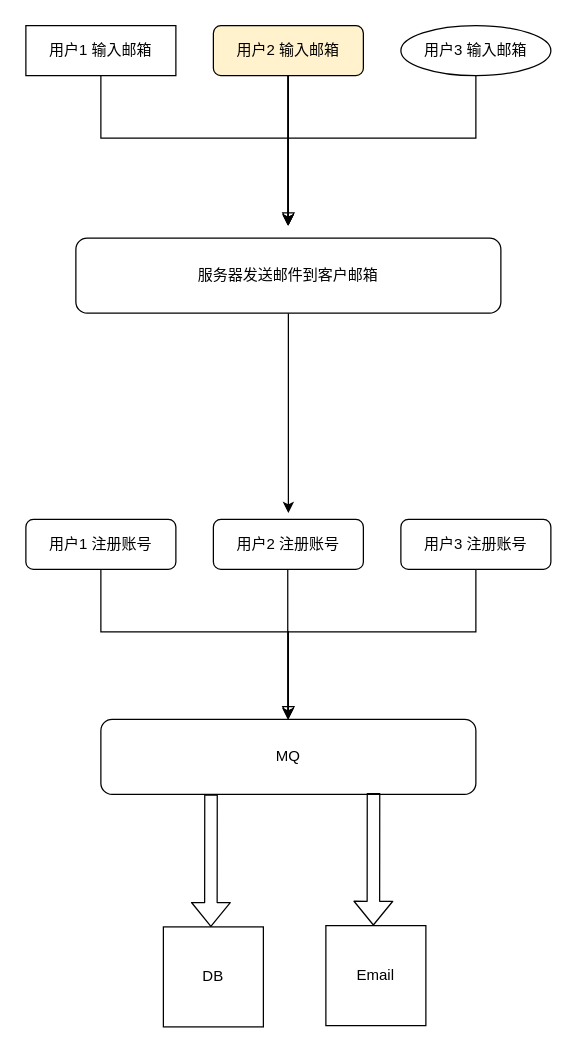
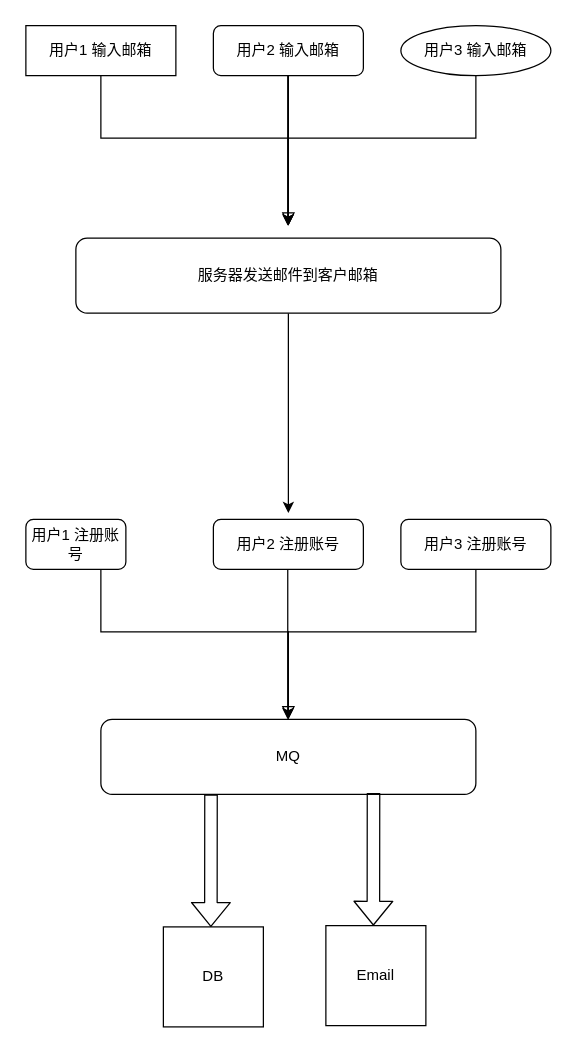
(288, 51) -> (288, 51)
(101, 544) -> (76, 544)
